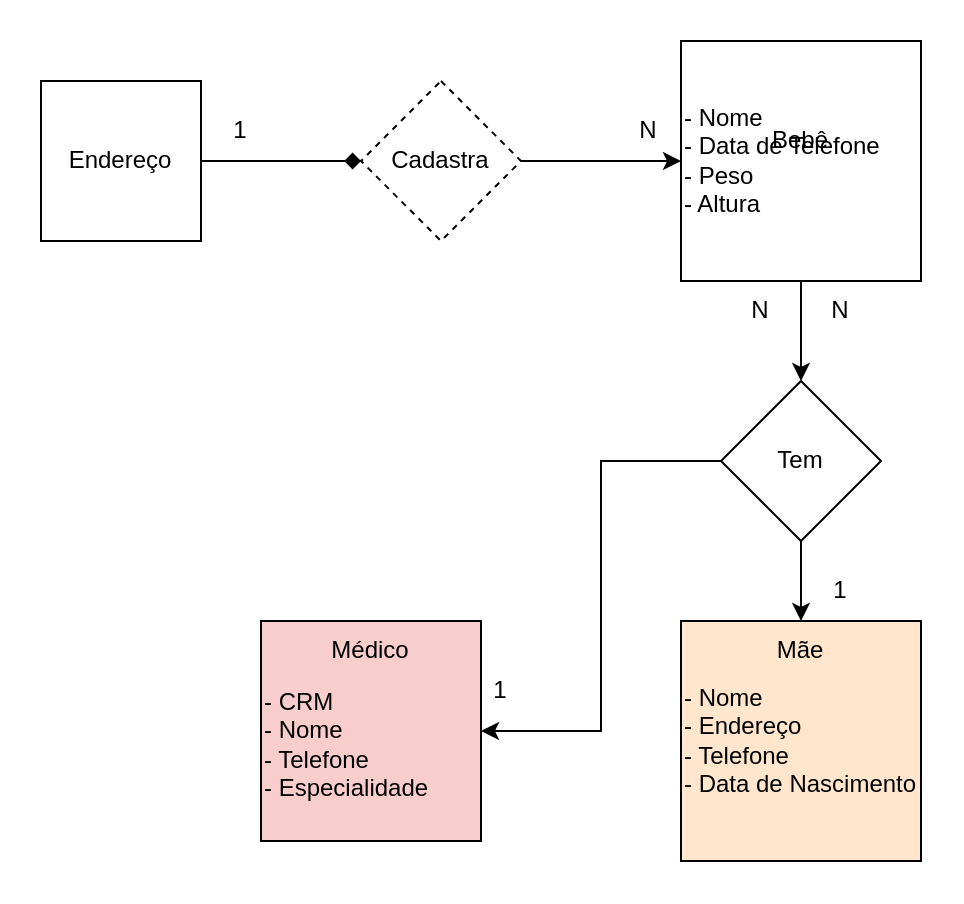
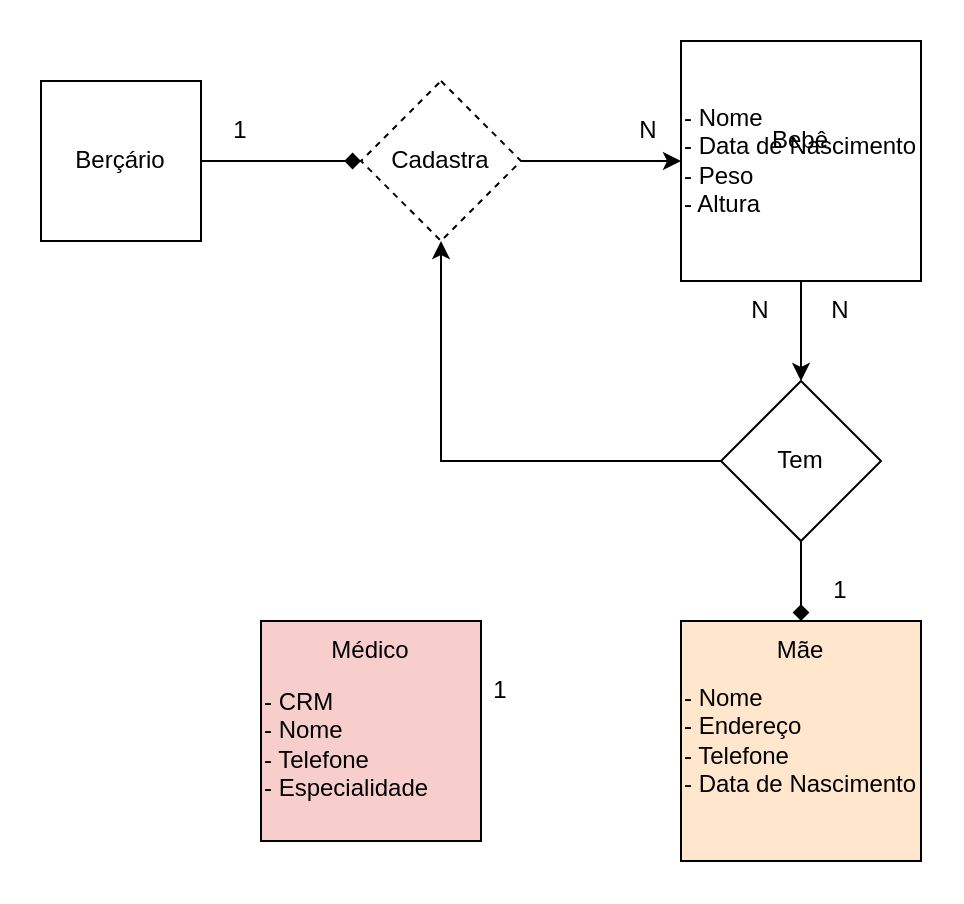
(121, 161) -> (121, 161)
(793, 161) -> (803, 161)
(801, 606) -> (801, 605)
(601, 648) -> (441, 439)
